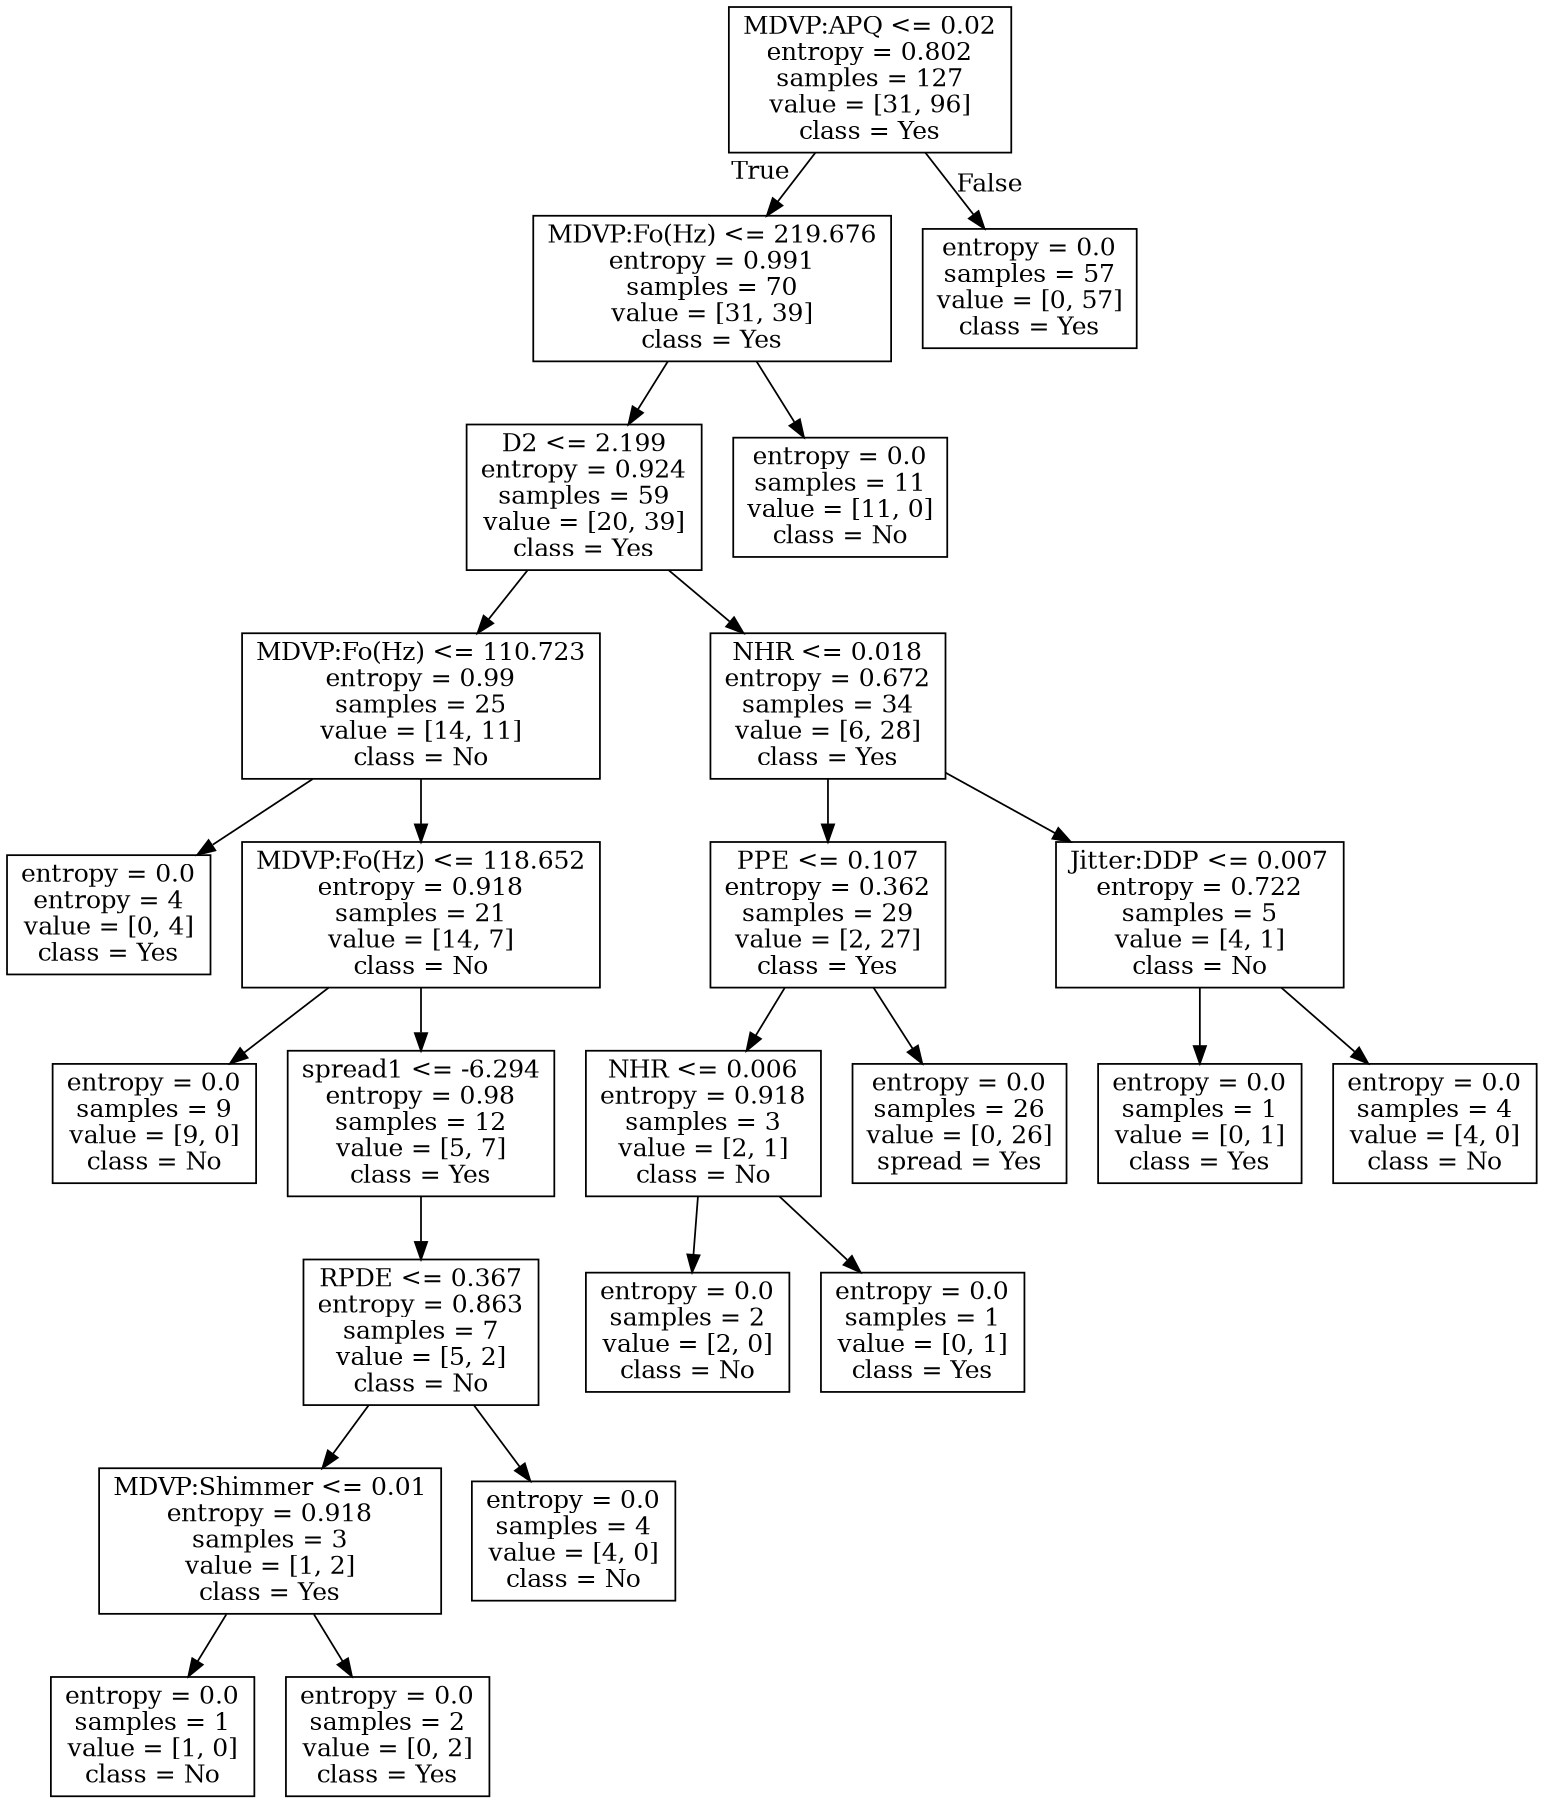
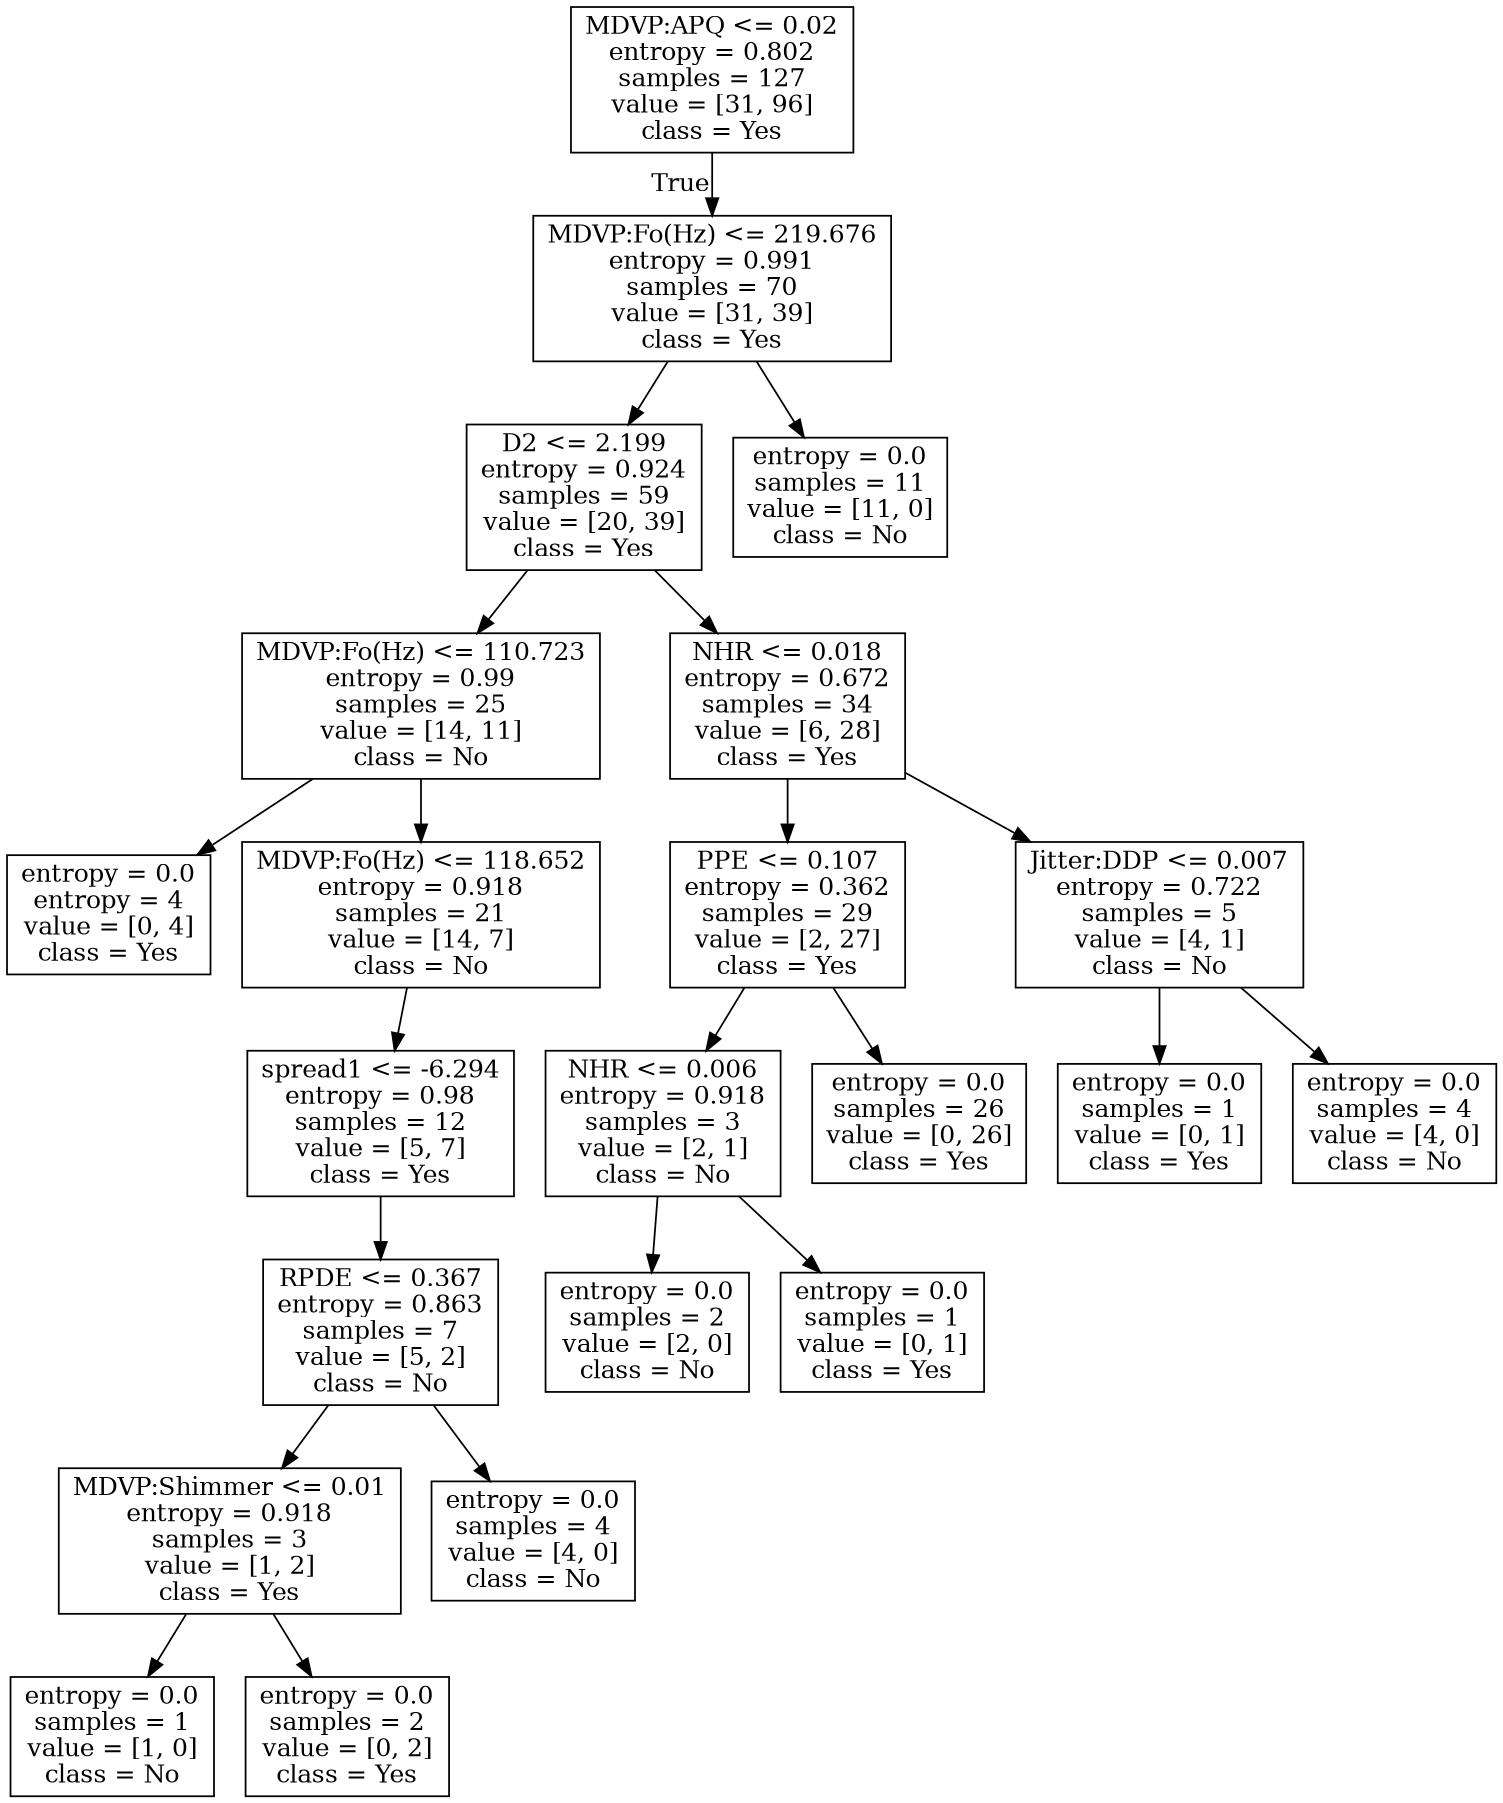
(1030, 289) -> none
(154, 1124) -> none
(960, 1124) -> (919, 1124)
